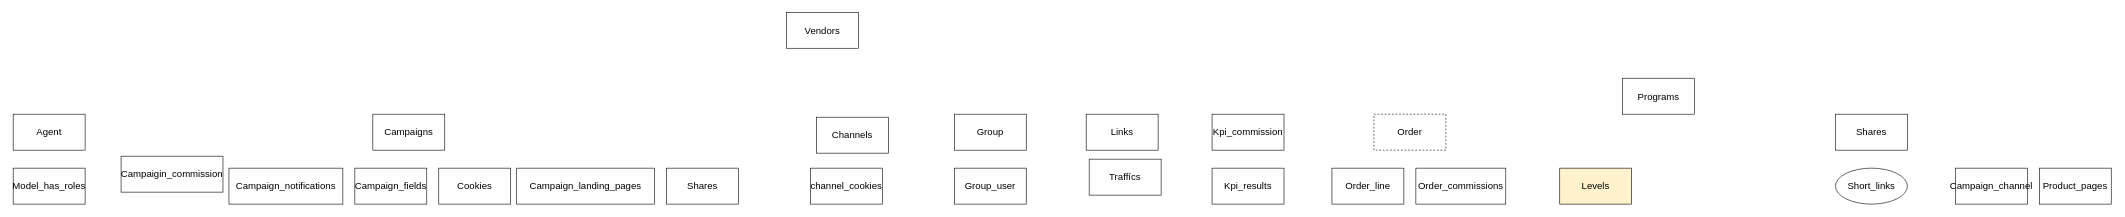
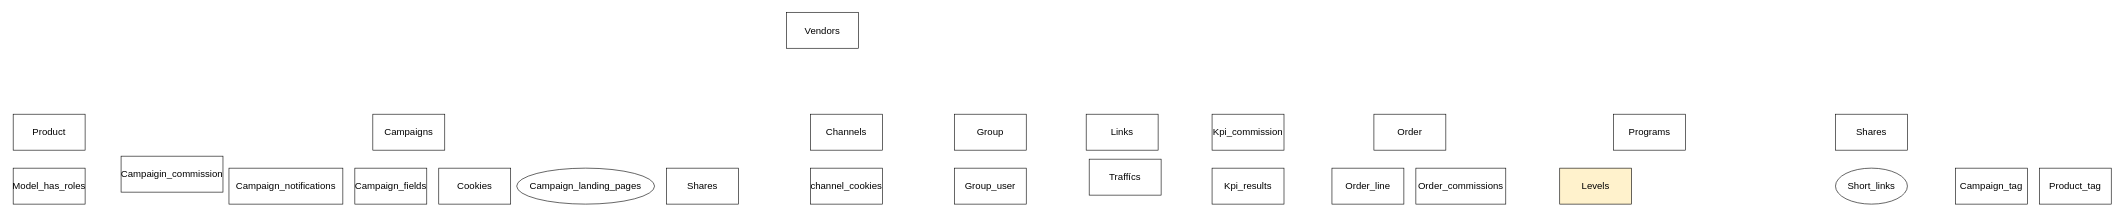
(1659, 96) -> (1650, 132)
(48, 132) -> (48, 132)
(1410, 132) -> (1410, 132)
(852, 135) -> (846, 132)
(585, 186) -> (585, 186)
(1992, 186) -> (1992, 186)
(2076, 186) -> (2076, 186)
